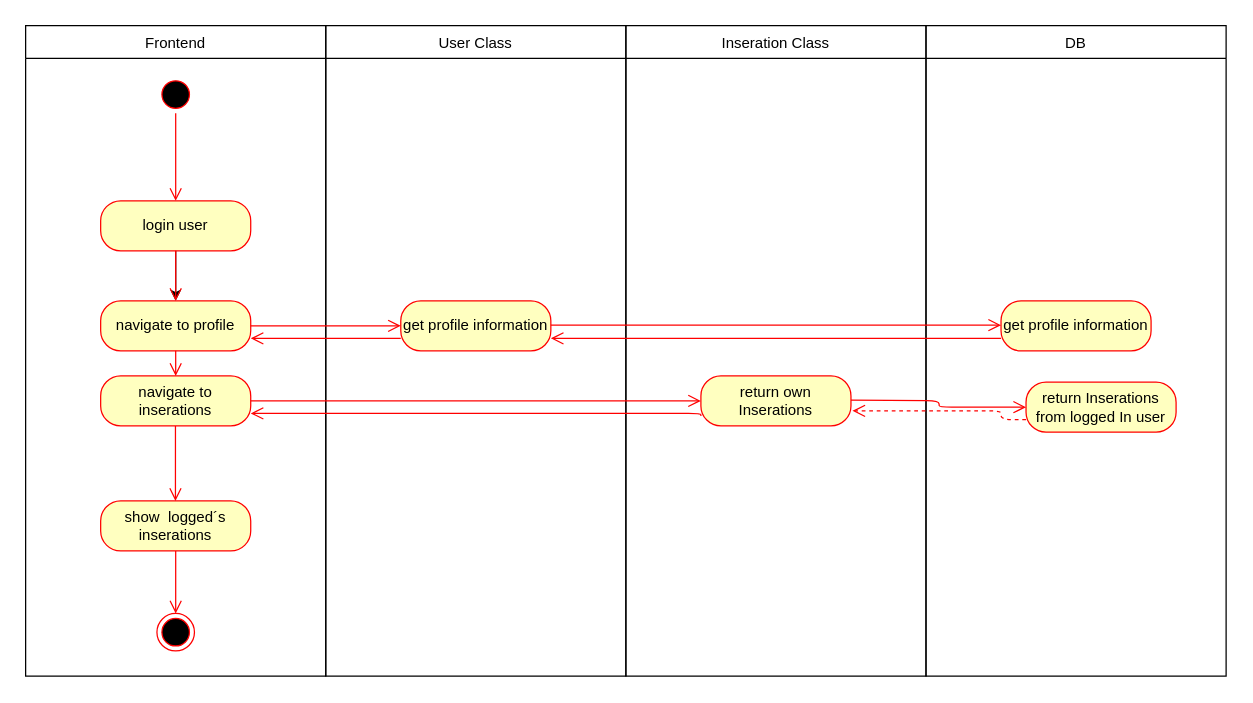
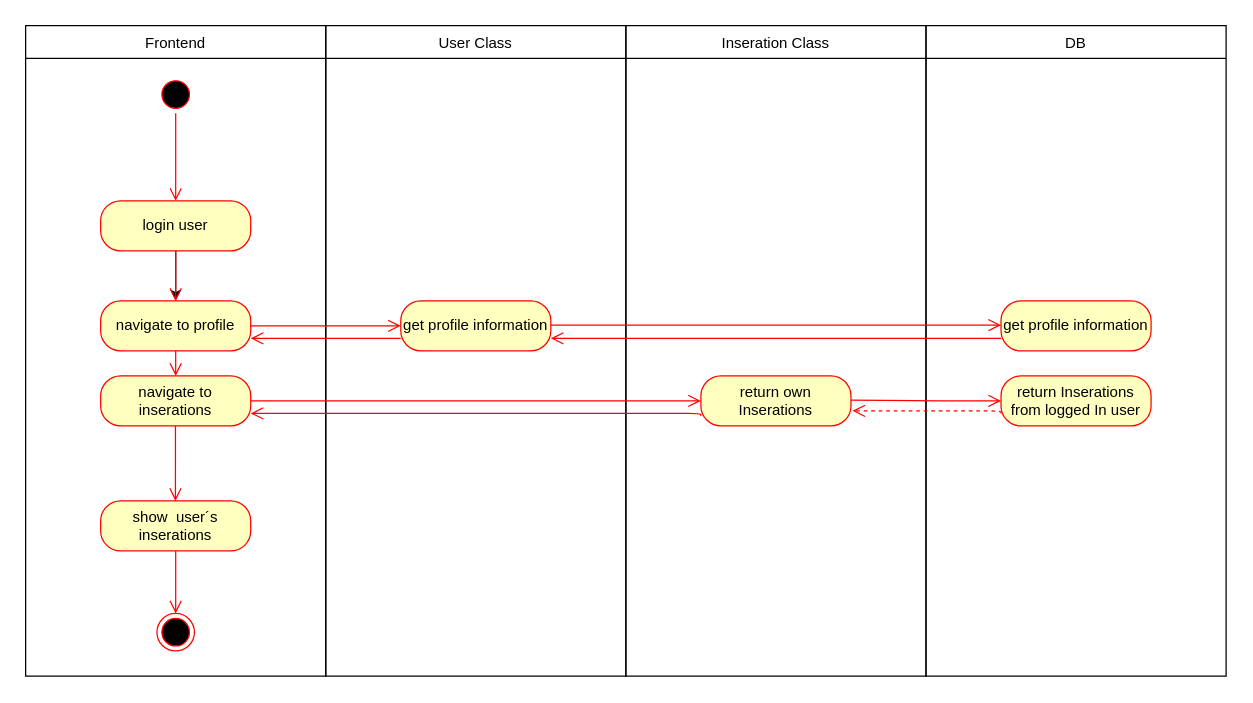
(1101, 407) -> (1076, 401)
(176, 526) -> (176, 526)
